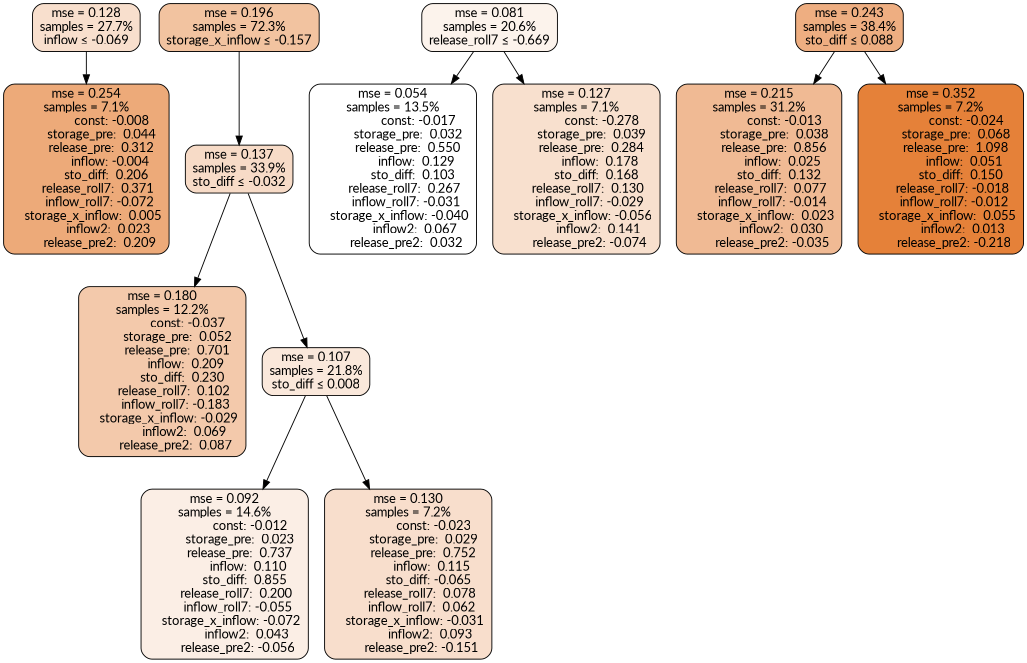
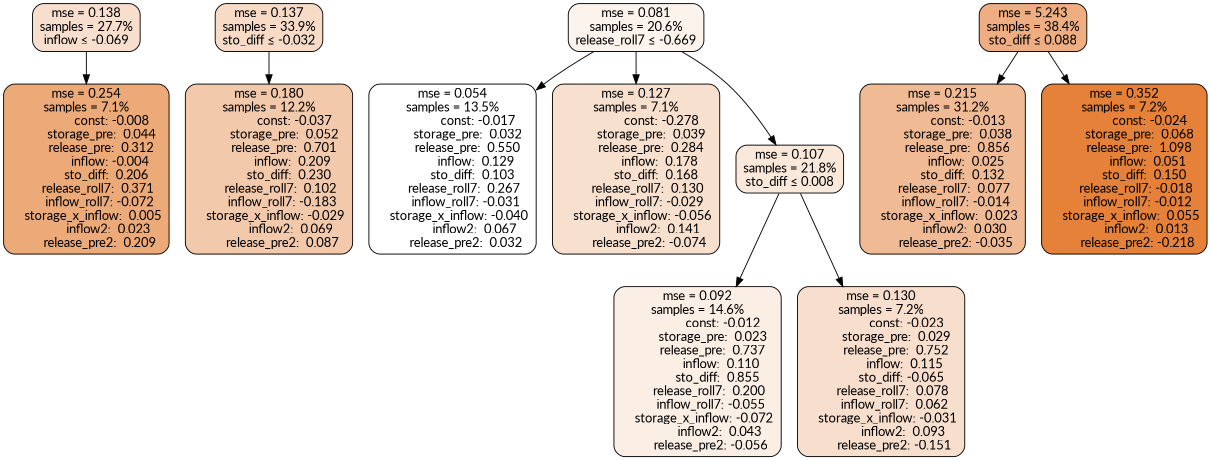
(86, 28) -> (86, 28)
(239, 28) -> none
(849, 28) -> (1033, 28)
(276, 266) -> (732, 88)
